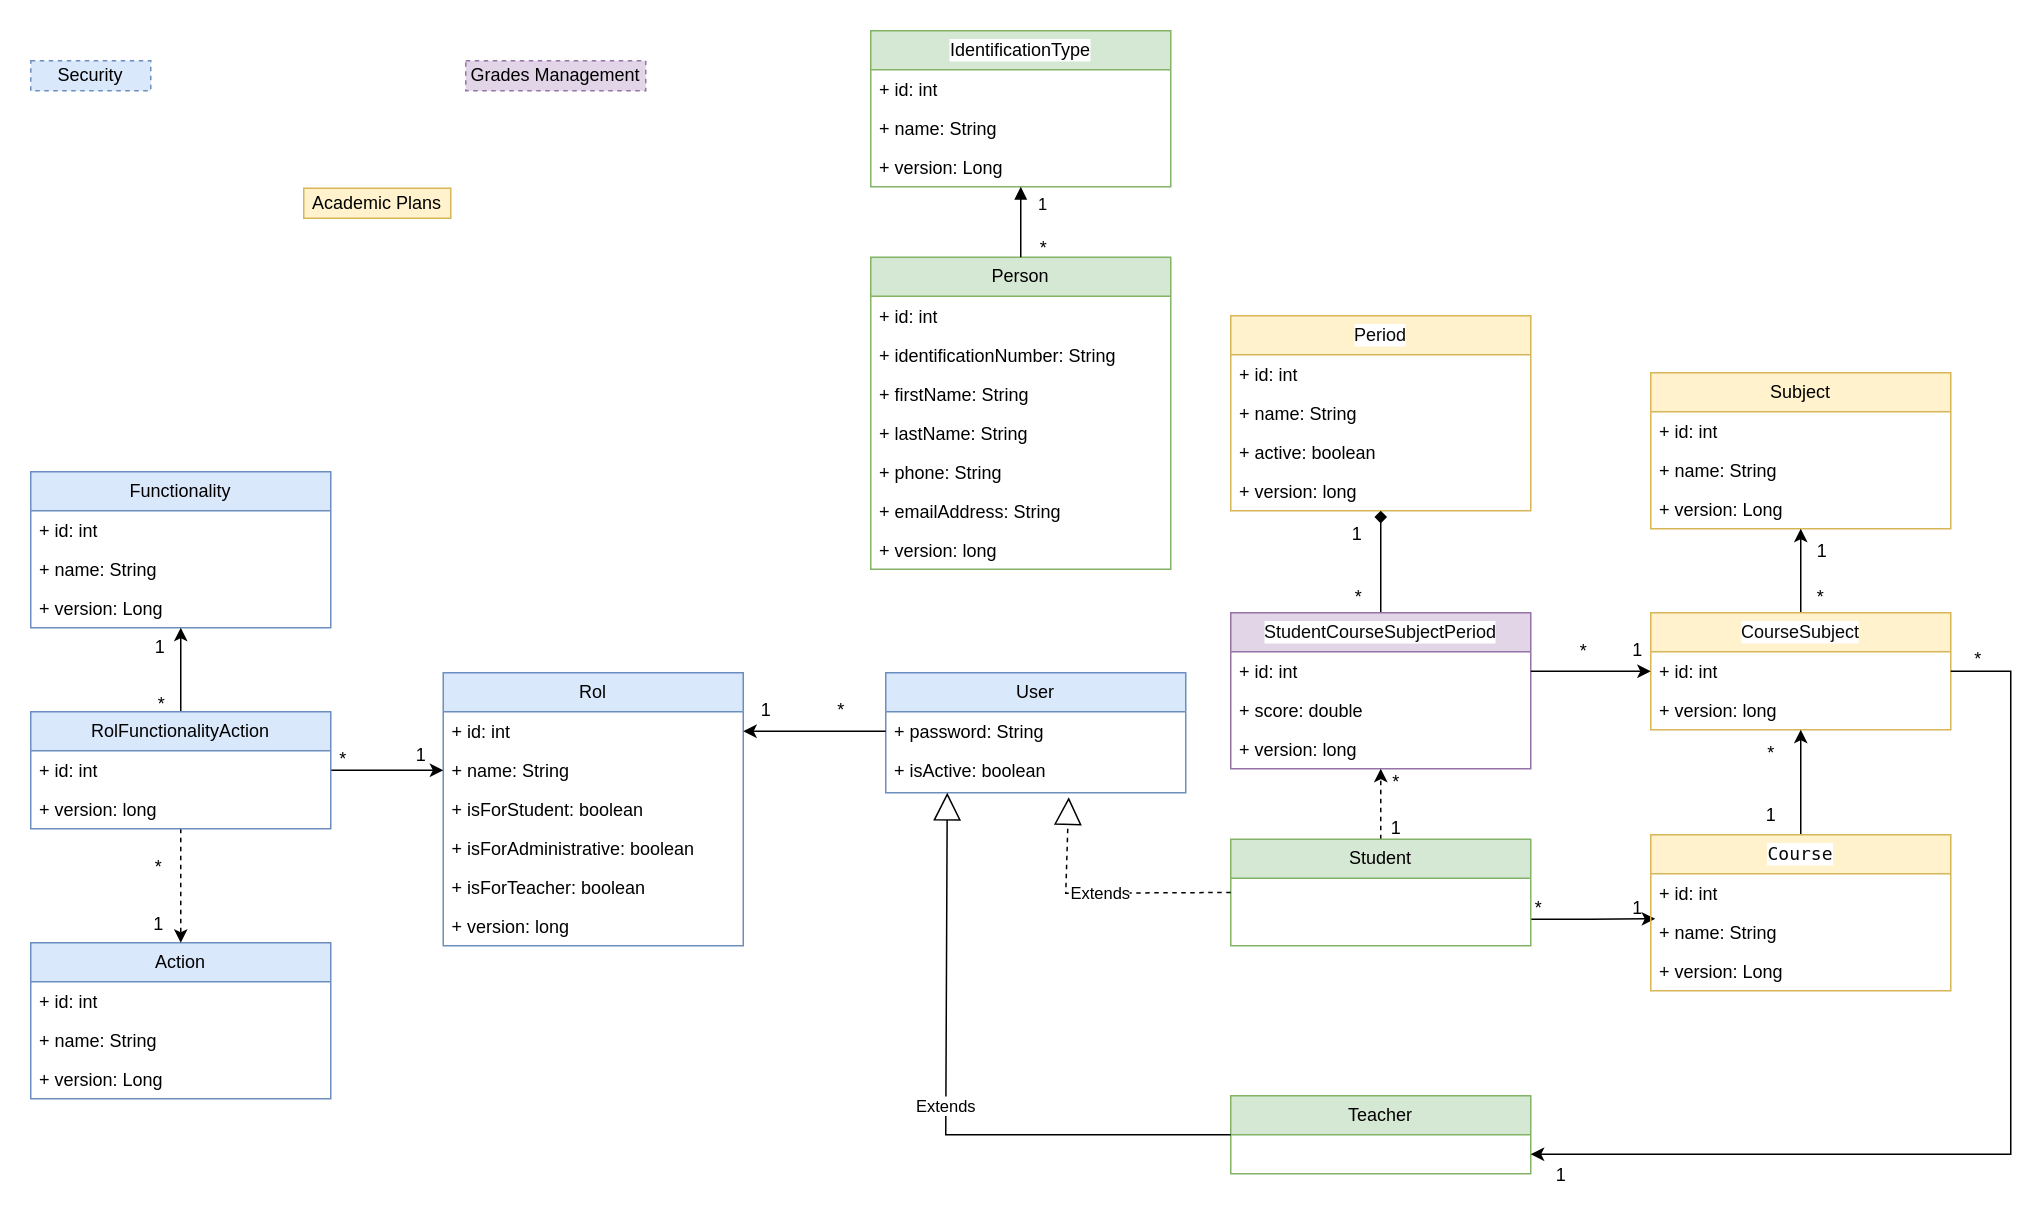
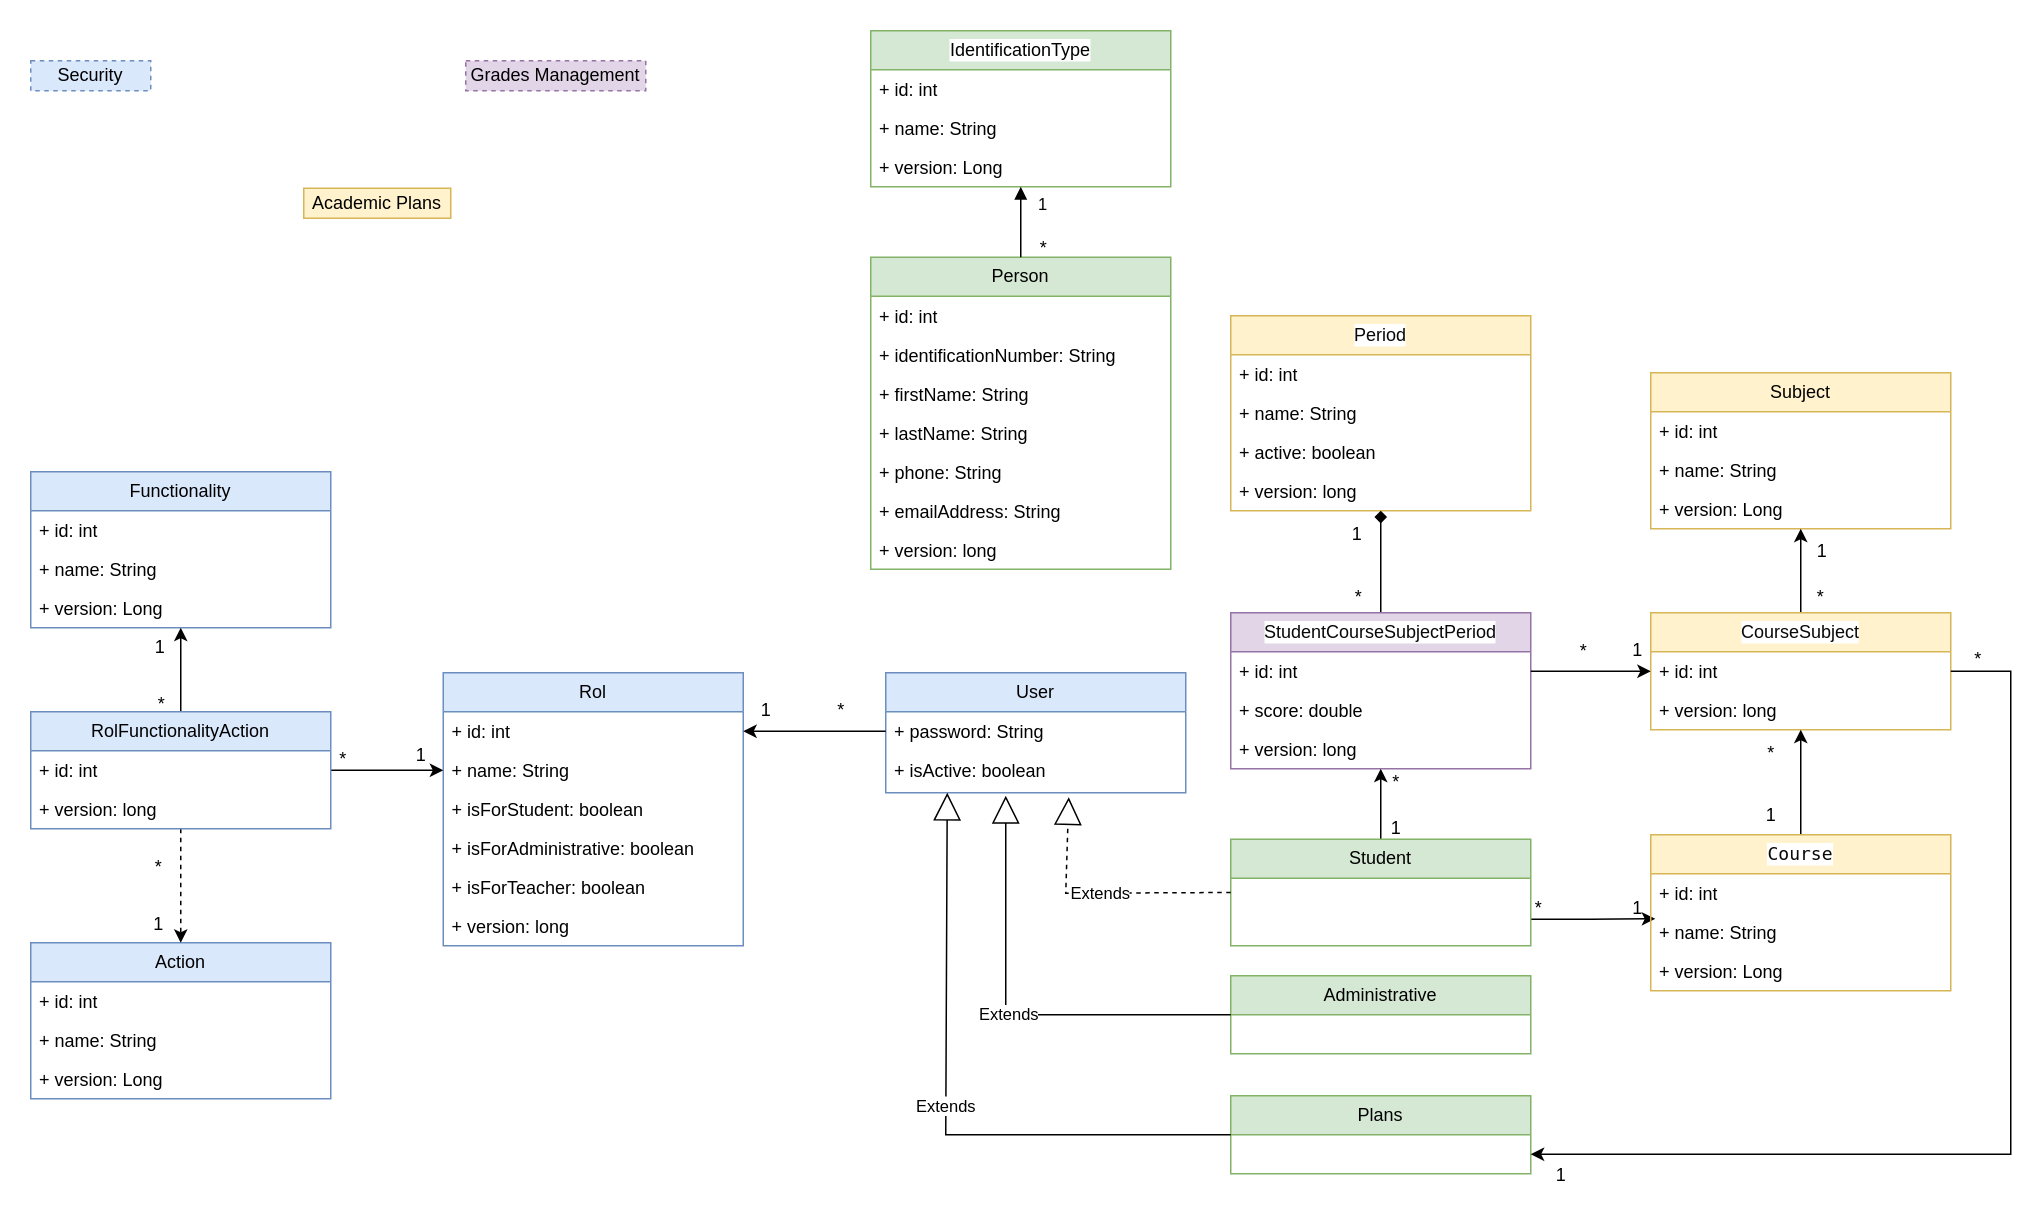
(1381, 808) -> (1381, 808)
none -> (1022, 1015)
none -> (1381, 1015)
(1381, 1115) -> (1381, 1115)
